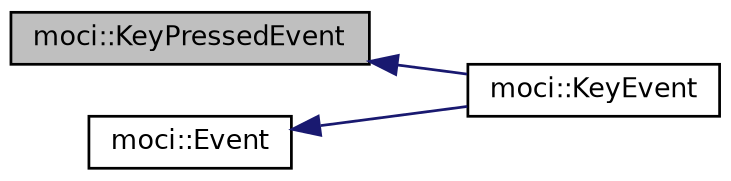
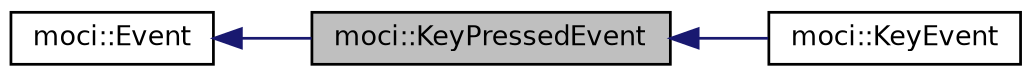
(394, 116) -> (277, 38)
